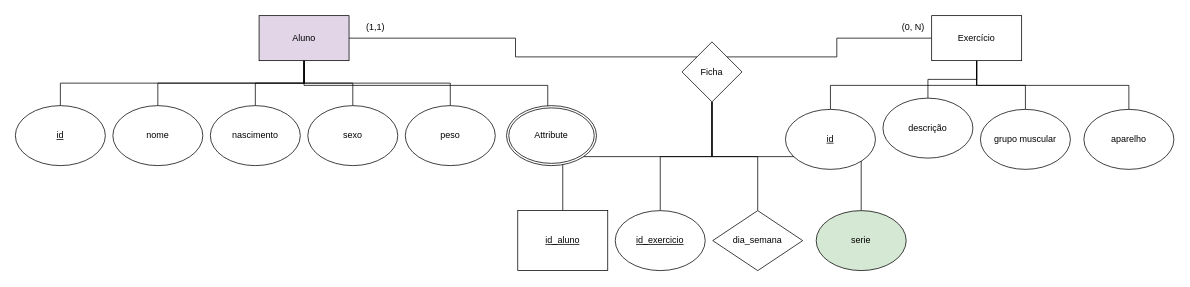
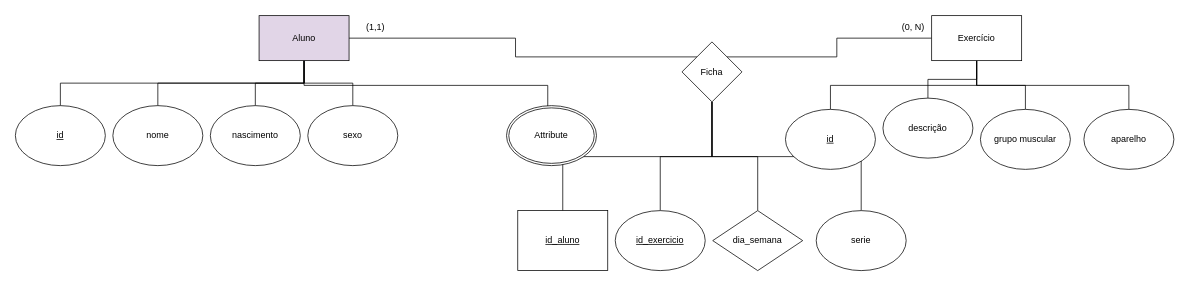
(413, 83) -> none
(450, 135) -> none
(861, 240) -> (861, 240)
